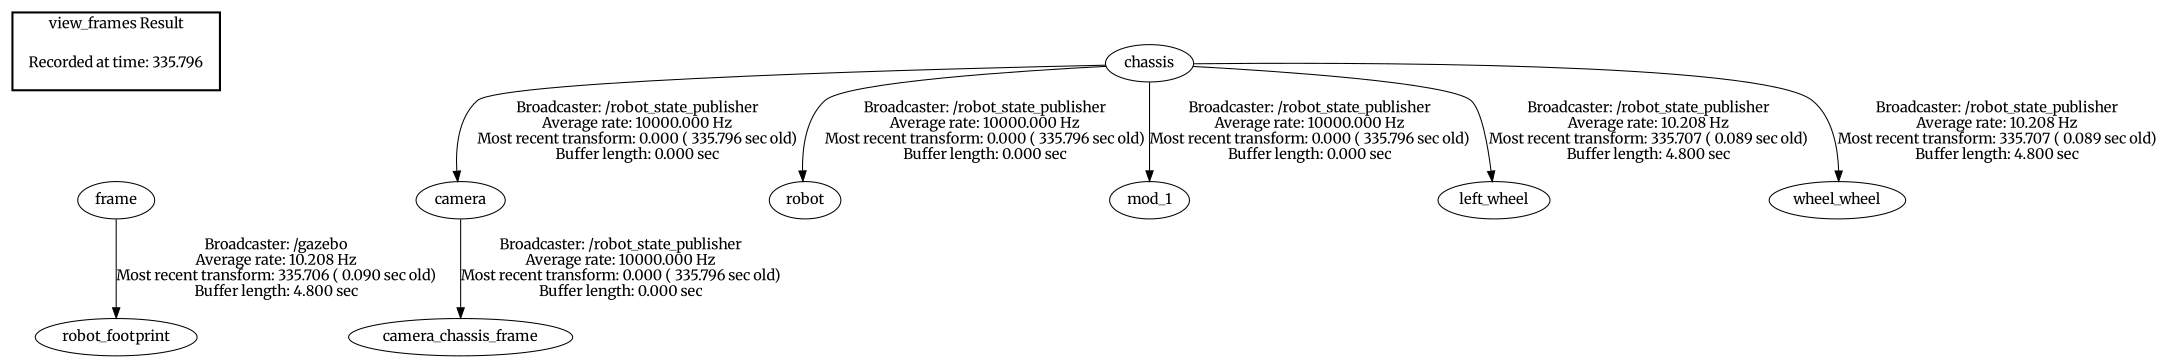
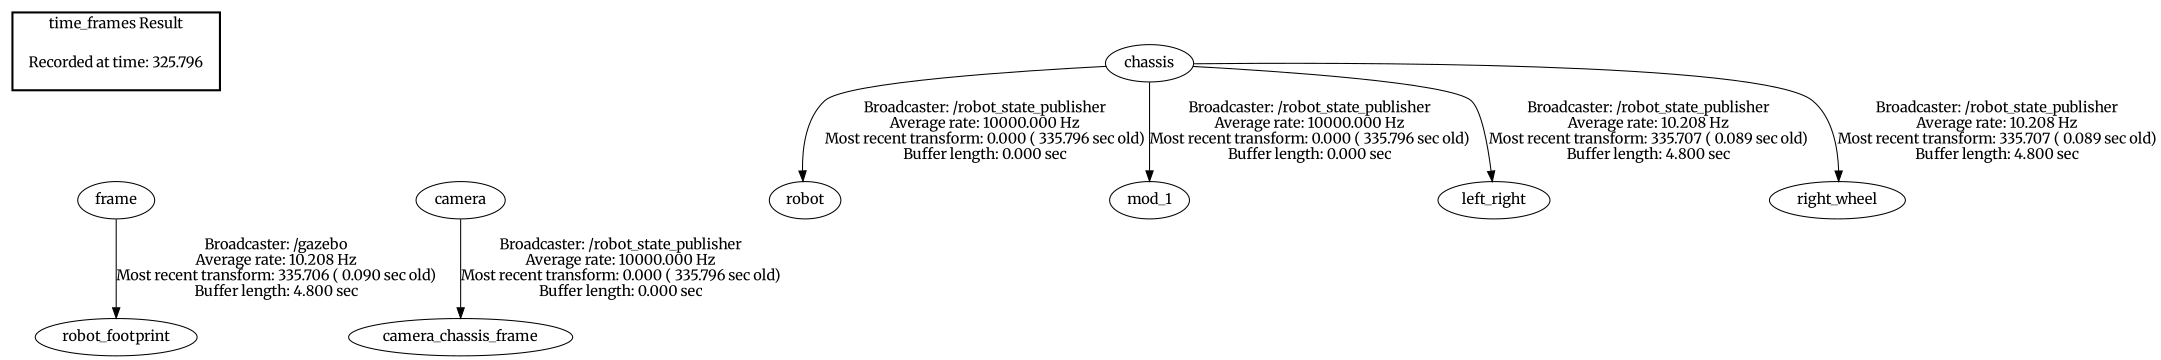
(116, 24) -> (116, 24)
(116, 63) -> (116, 63)
(753, 76) -> none
(1494, 200) -> (1494, 200)
(1837, 200) -> (1837, 200)
